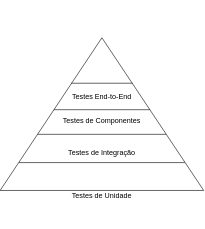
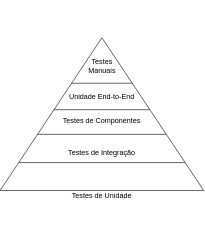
none -> (102, 66)
(102, 96) -> (102, 96)
